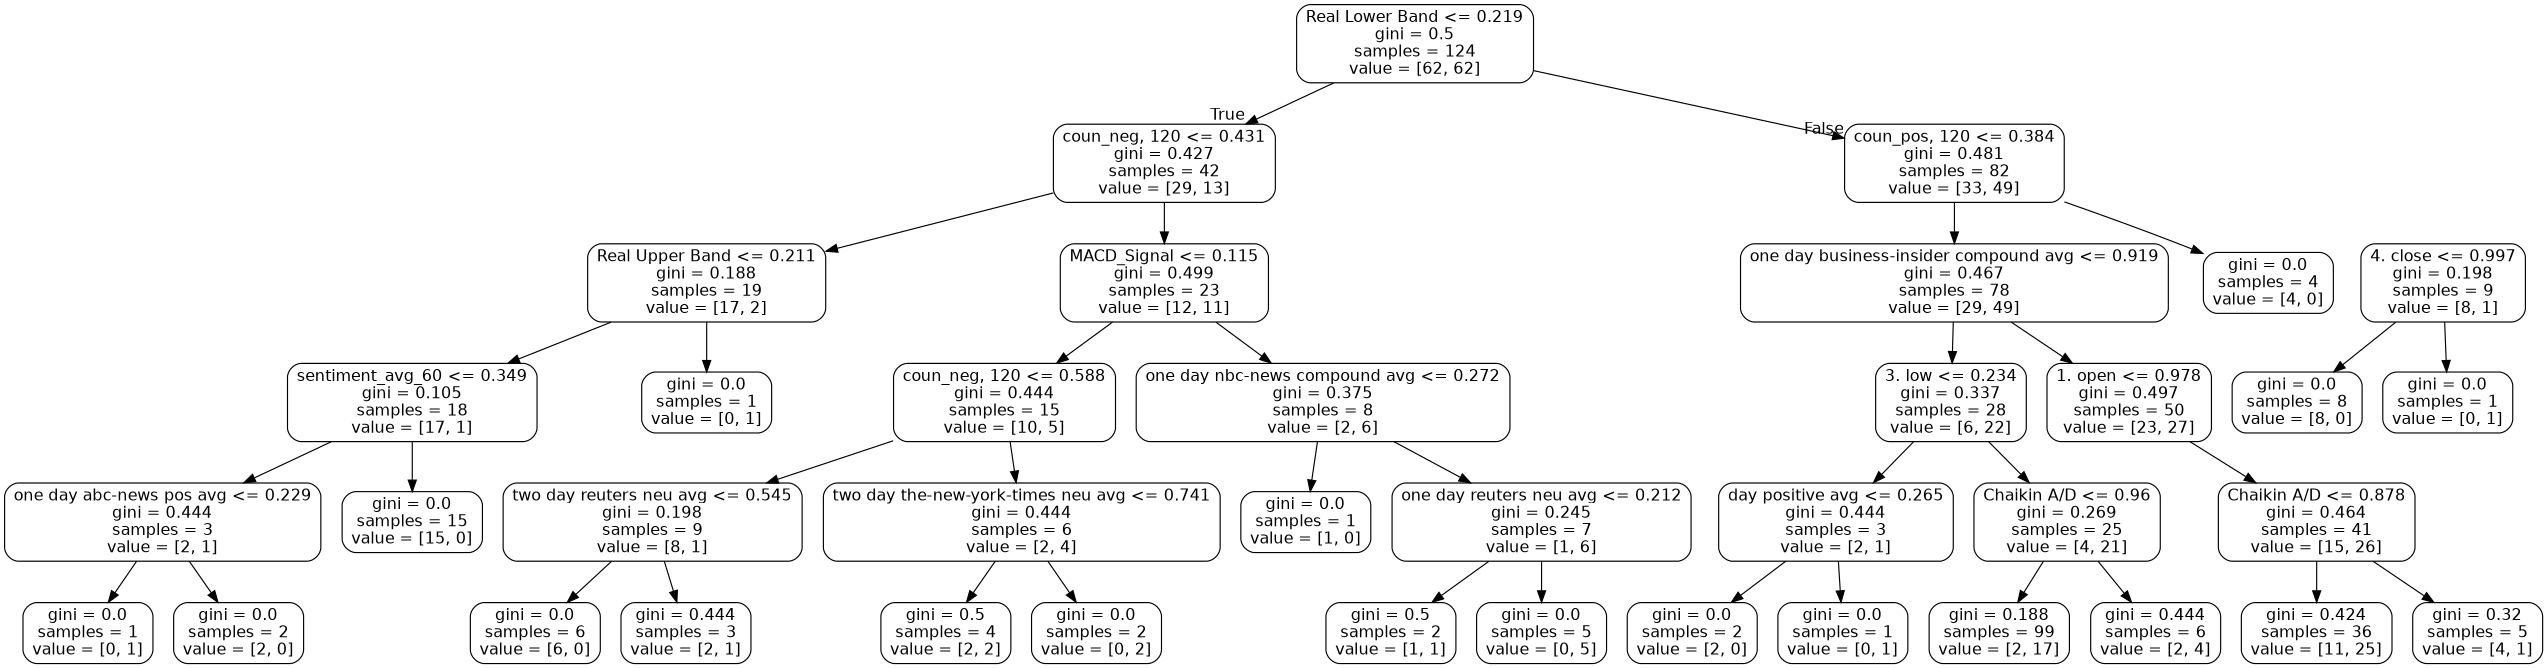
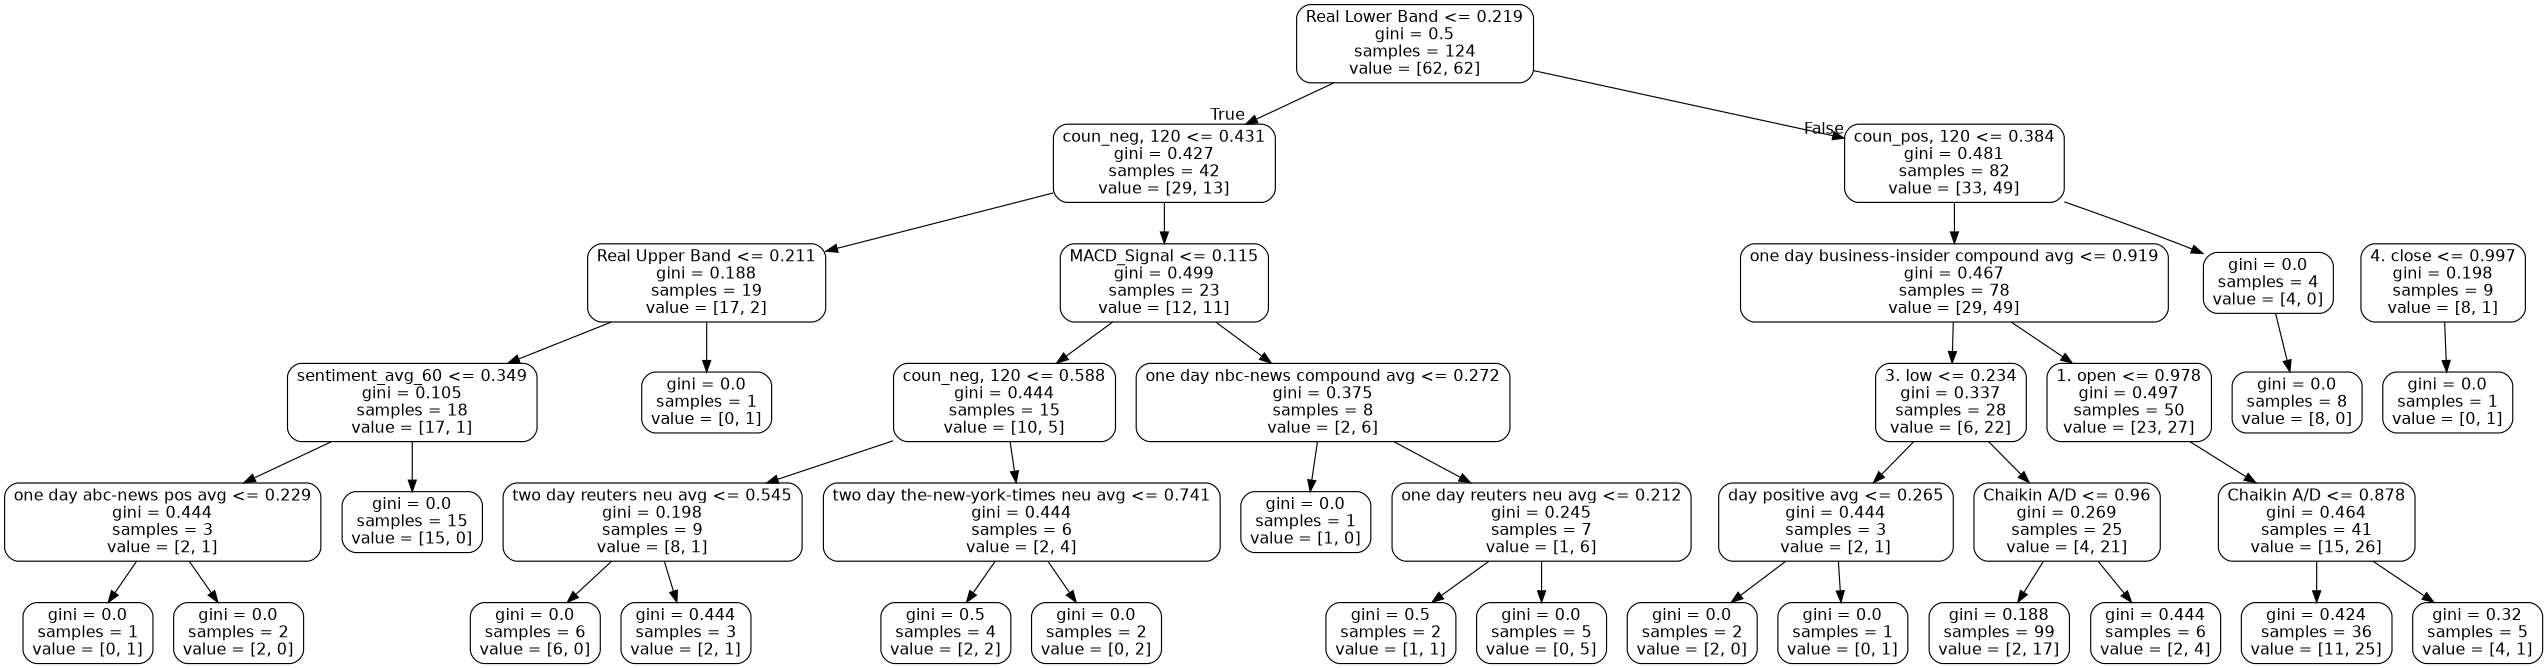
(2369, 343) -> (2281, 337)
